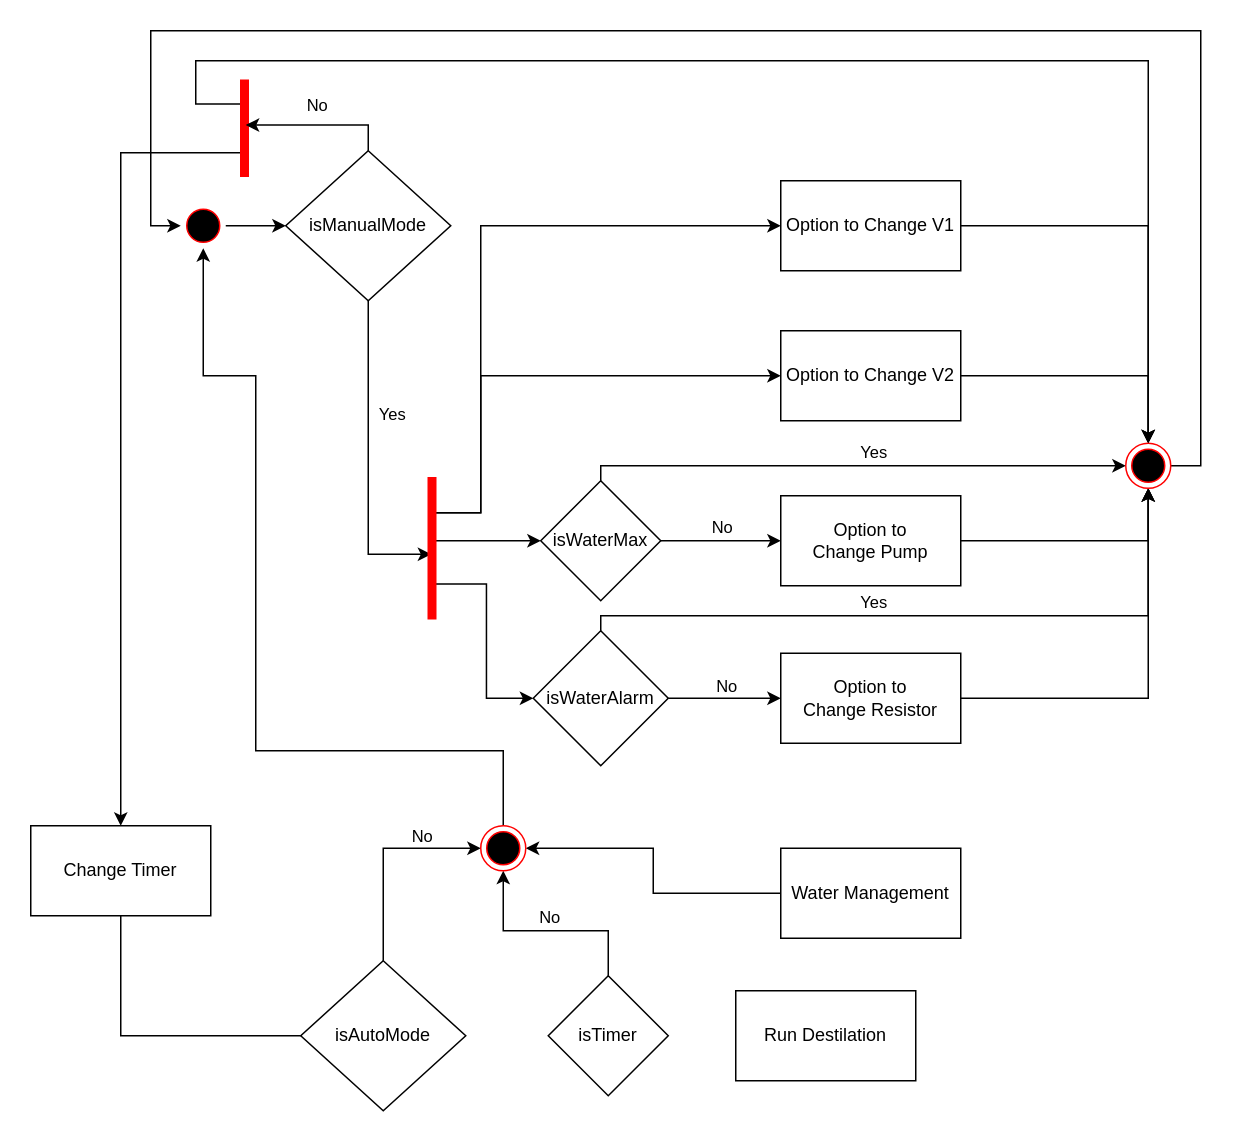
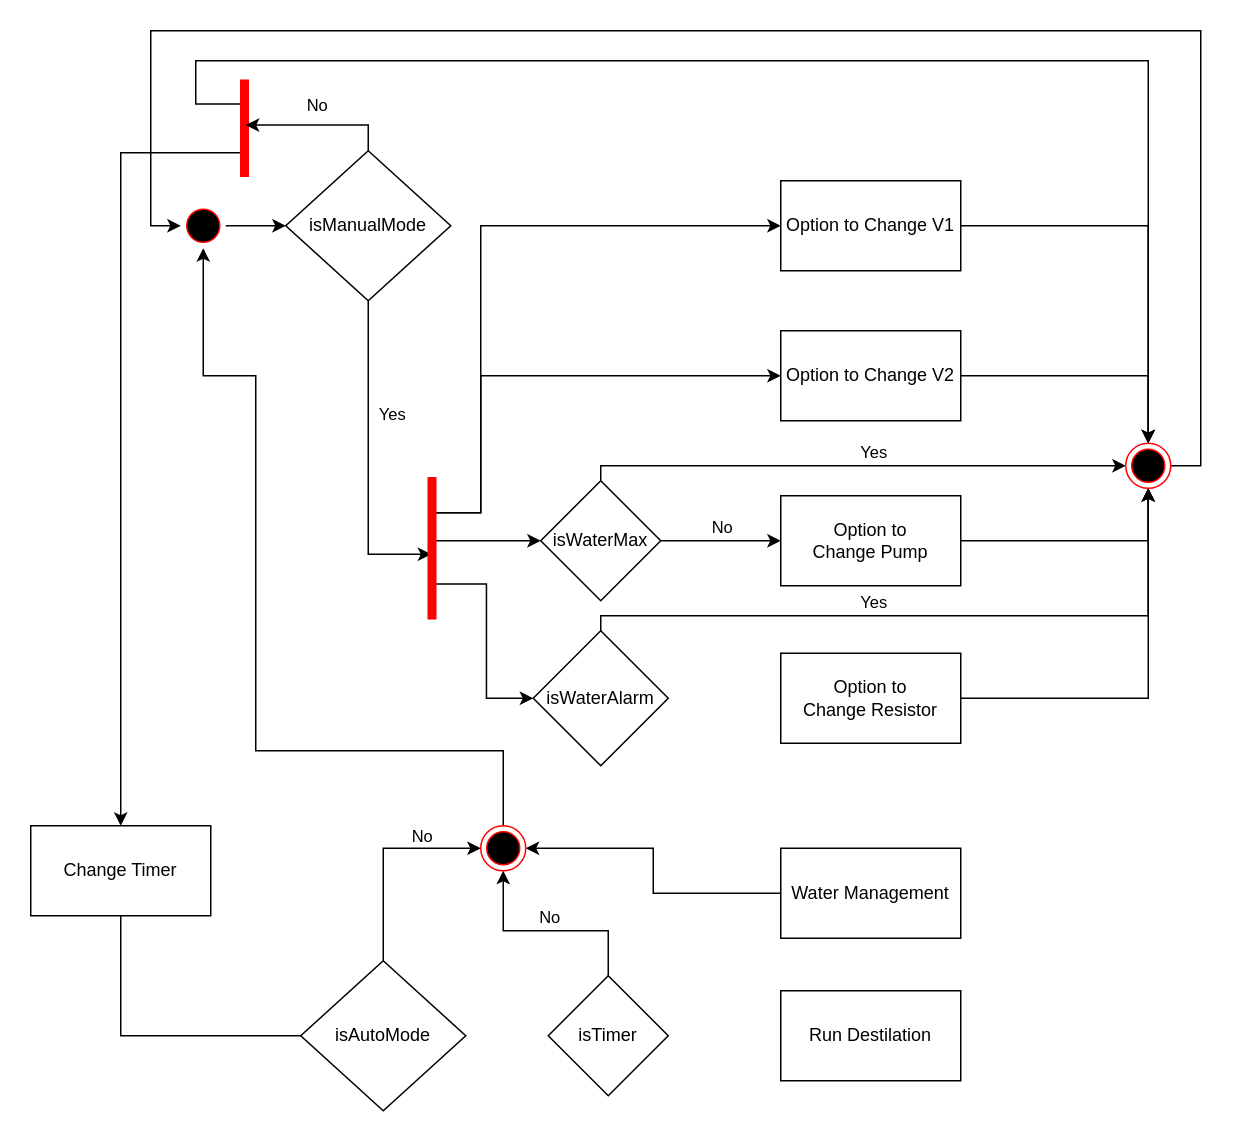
(720, 698) -> none
(826, 1036) -> (871, 1036)
